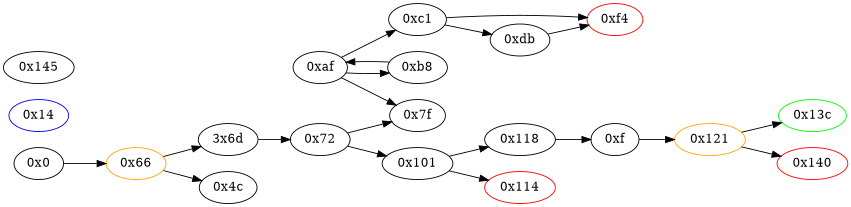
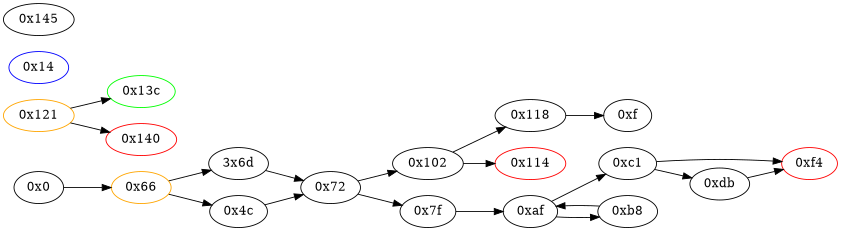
(365, 89) -> (475, 212)
(652, 140) -> none
(418, 164) -> (428, 164)
none -> (280, 201)
